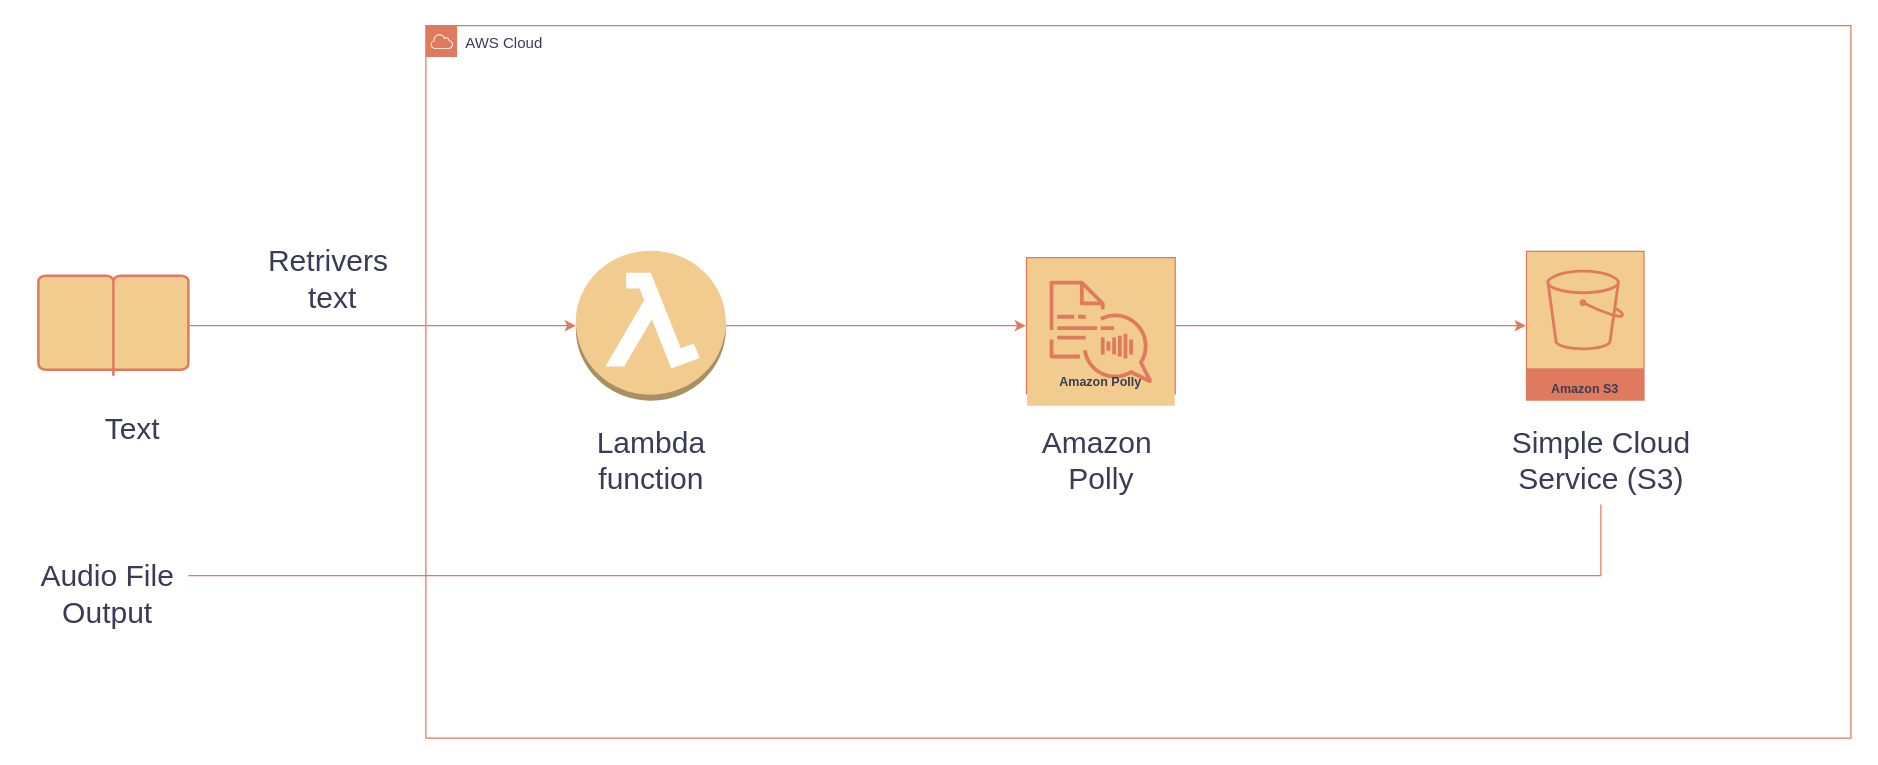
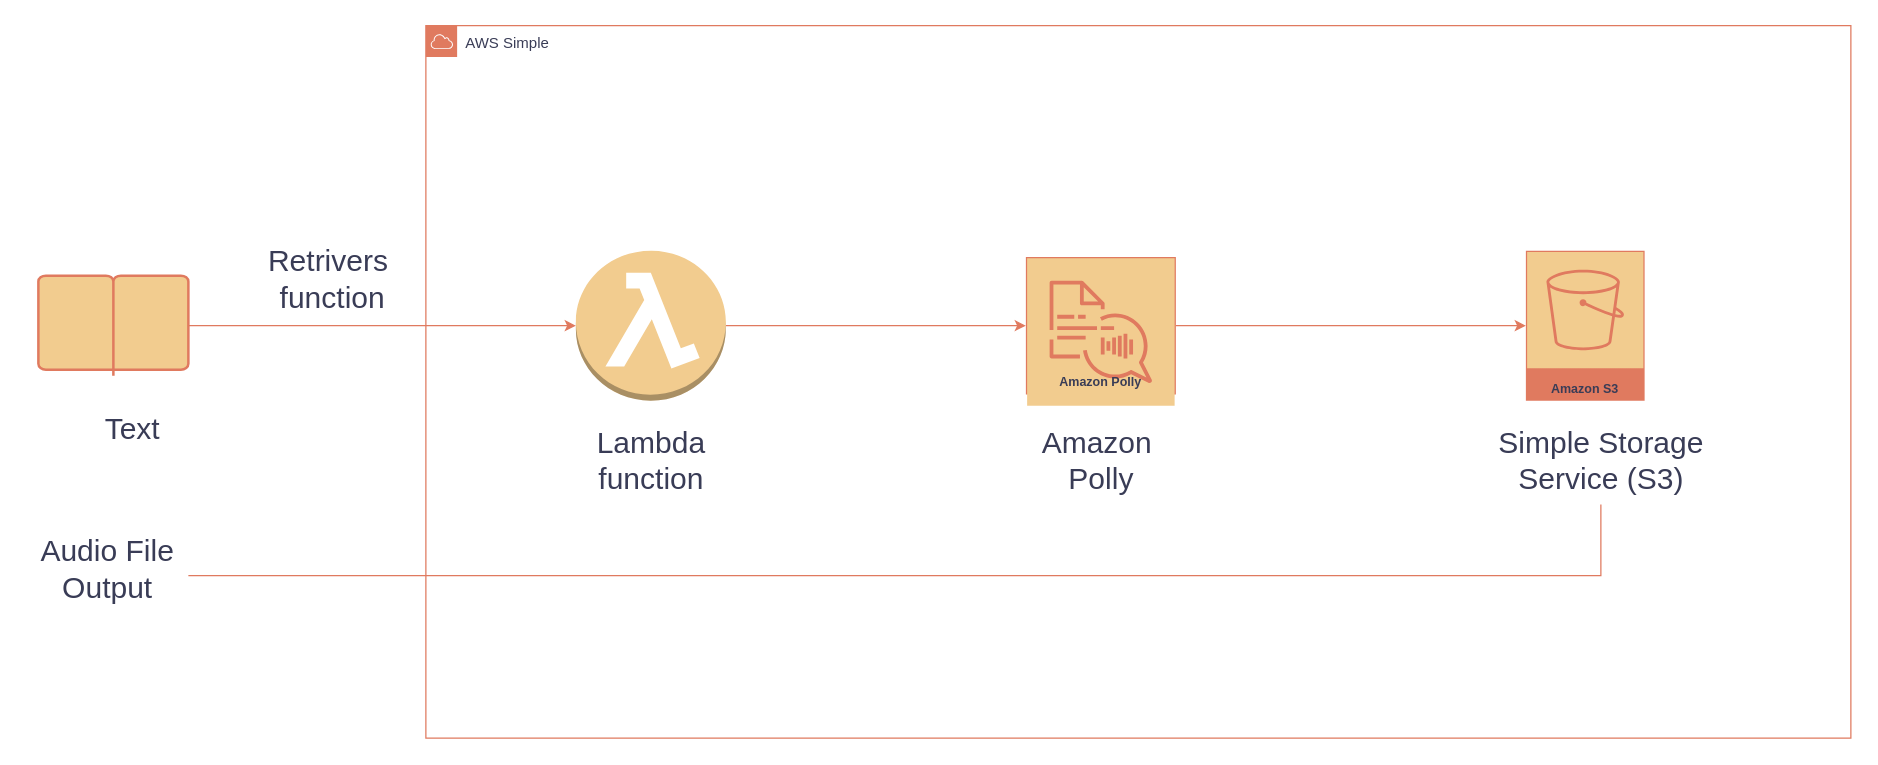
(500, 43) -> (502, 43)
(333, 279) -> (333, 279)
(1601, 461) -> (1601, 461)
(107, 594) -> (107, 569)
